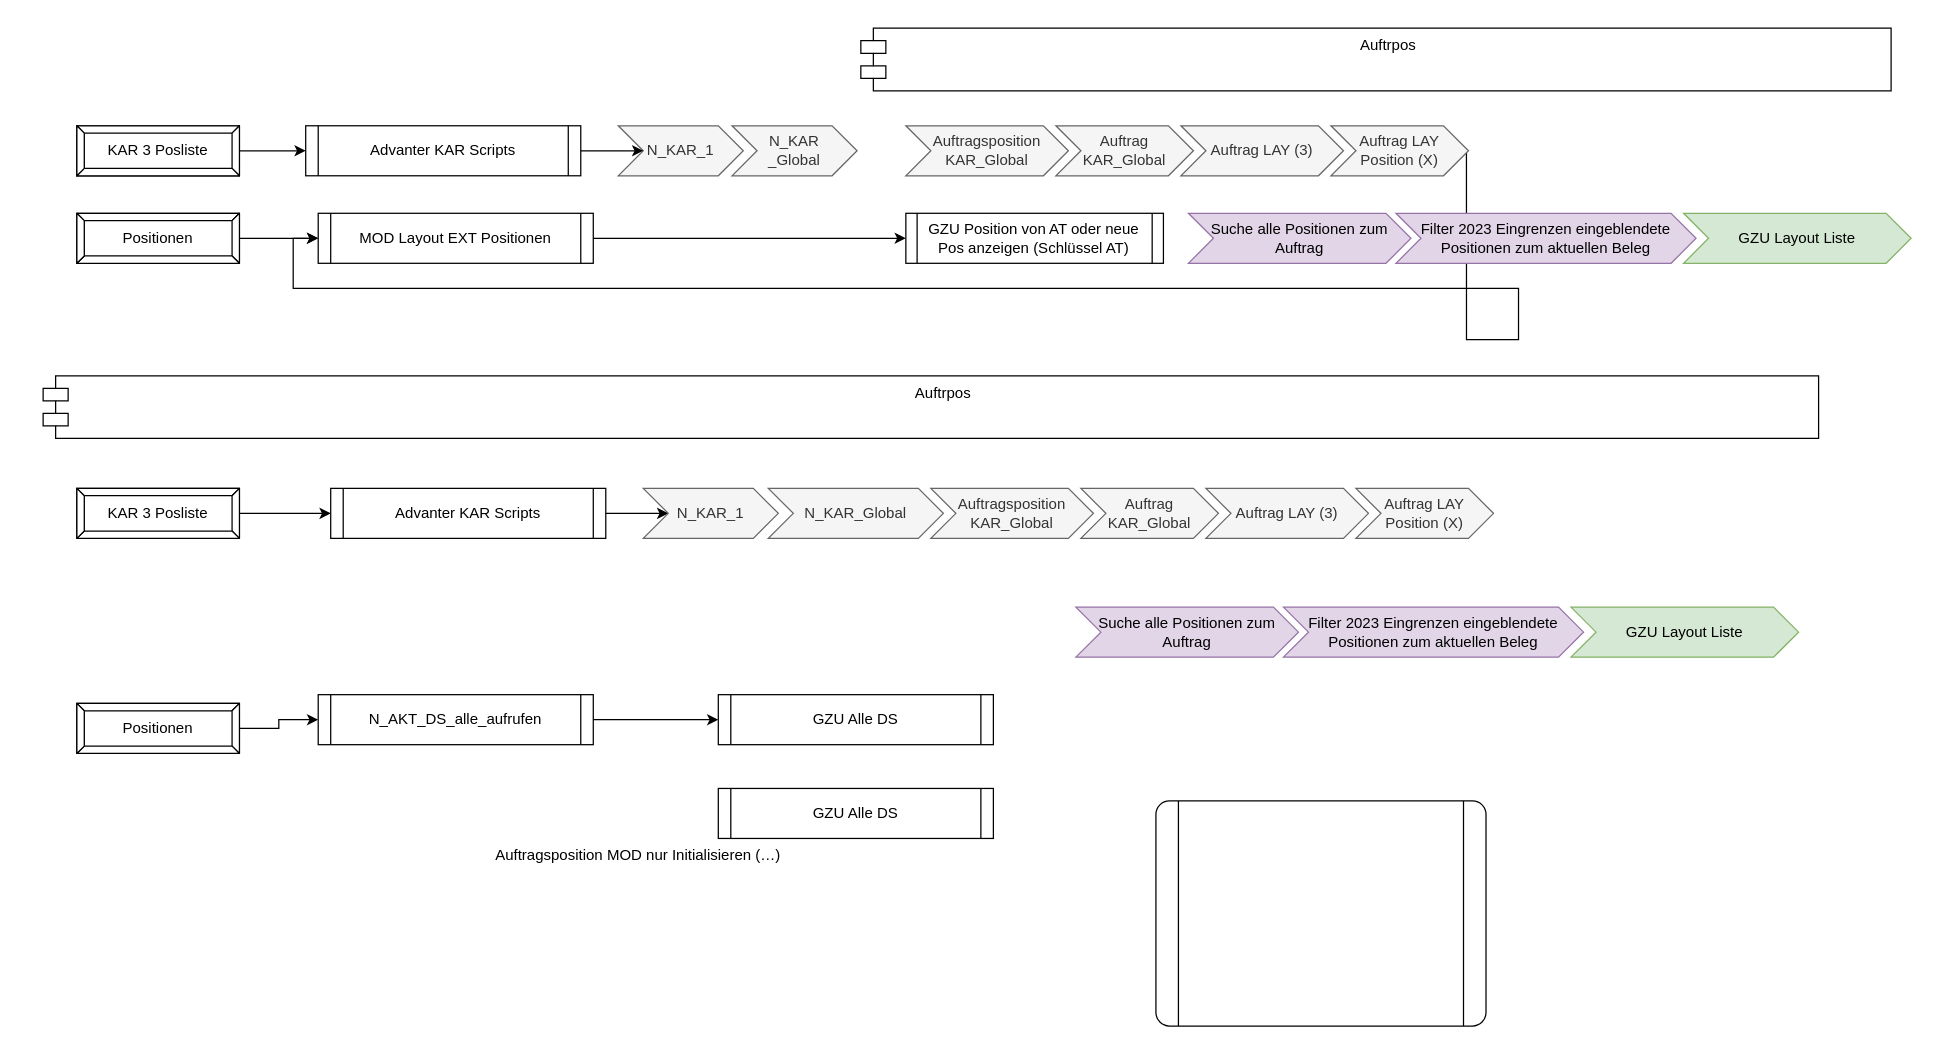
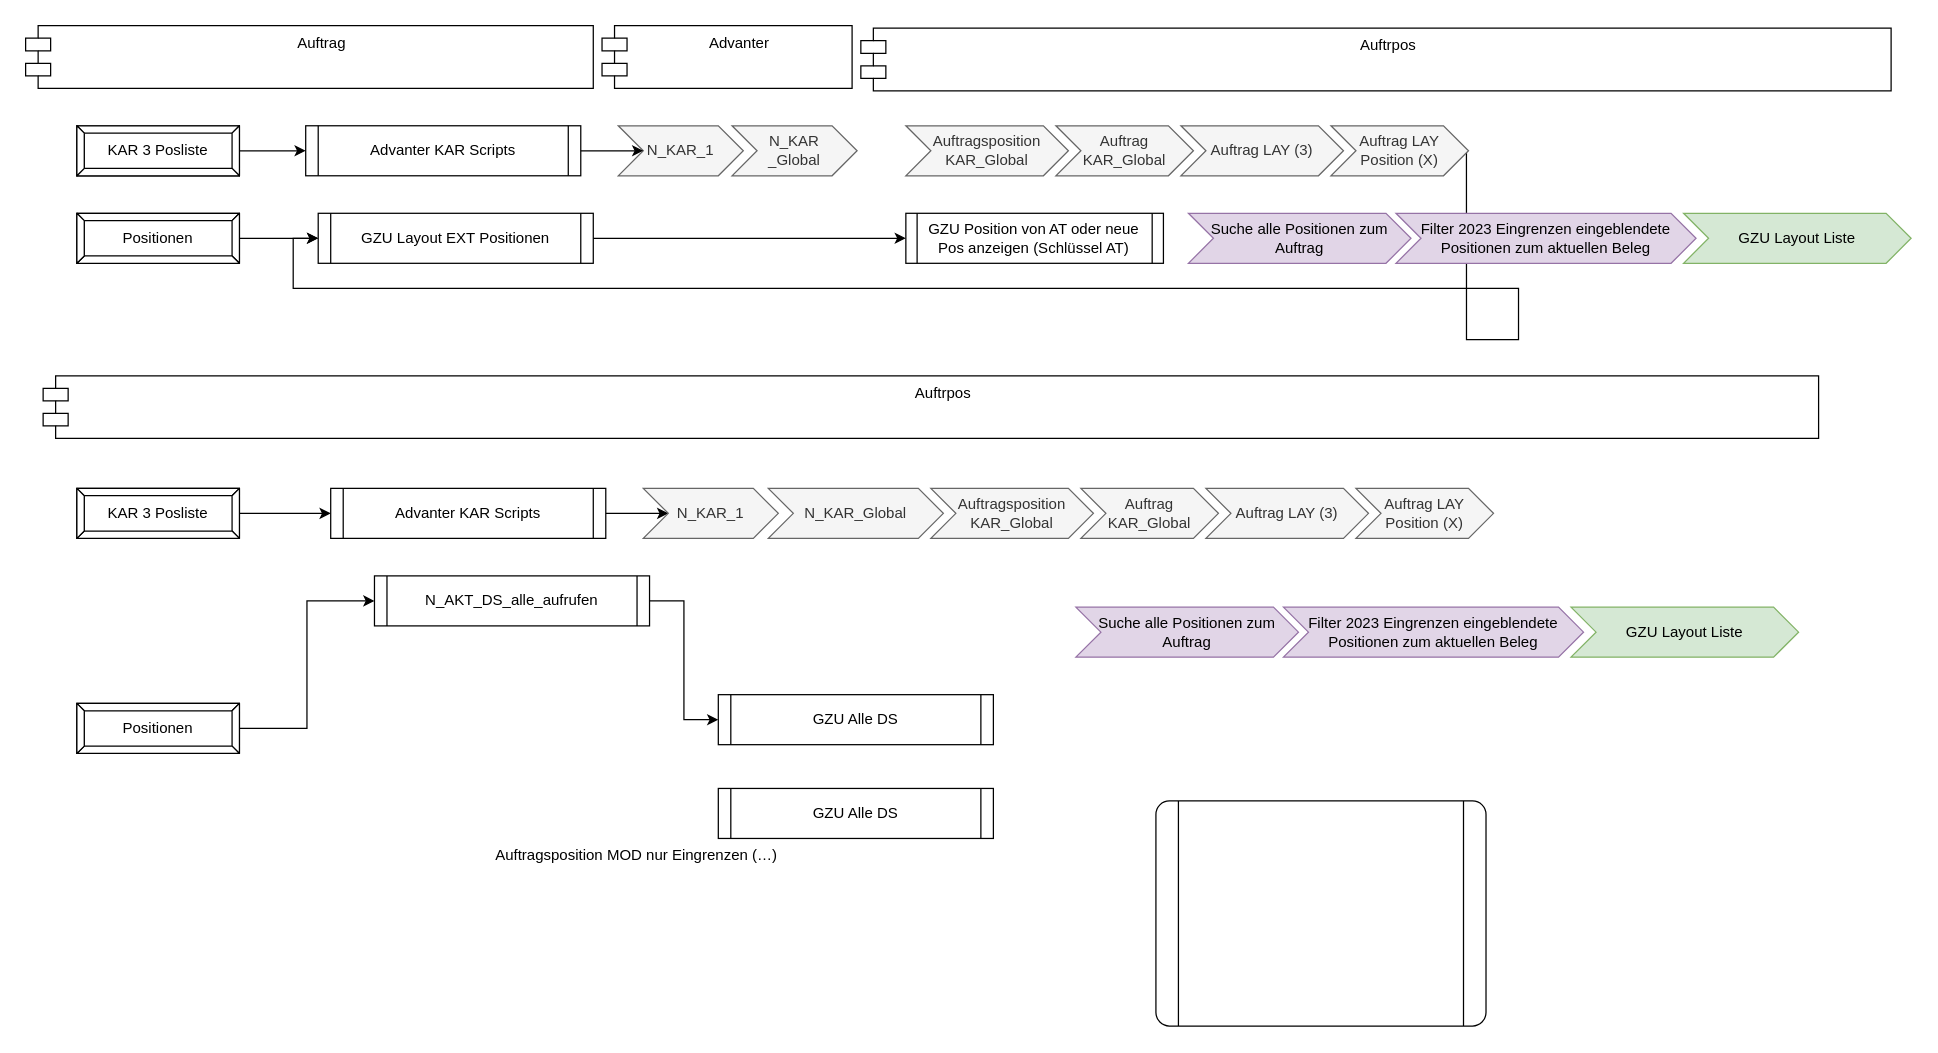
none -> (309, 57)
none -> (727, 57)
(456, 238) -> (456, 238)
(456, 719) -> (512, 601)
(655, 856) -> (646, 856)
